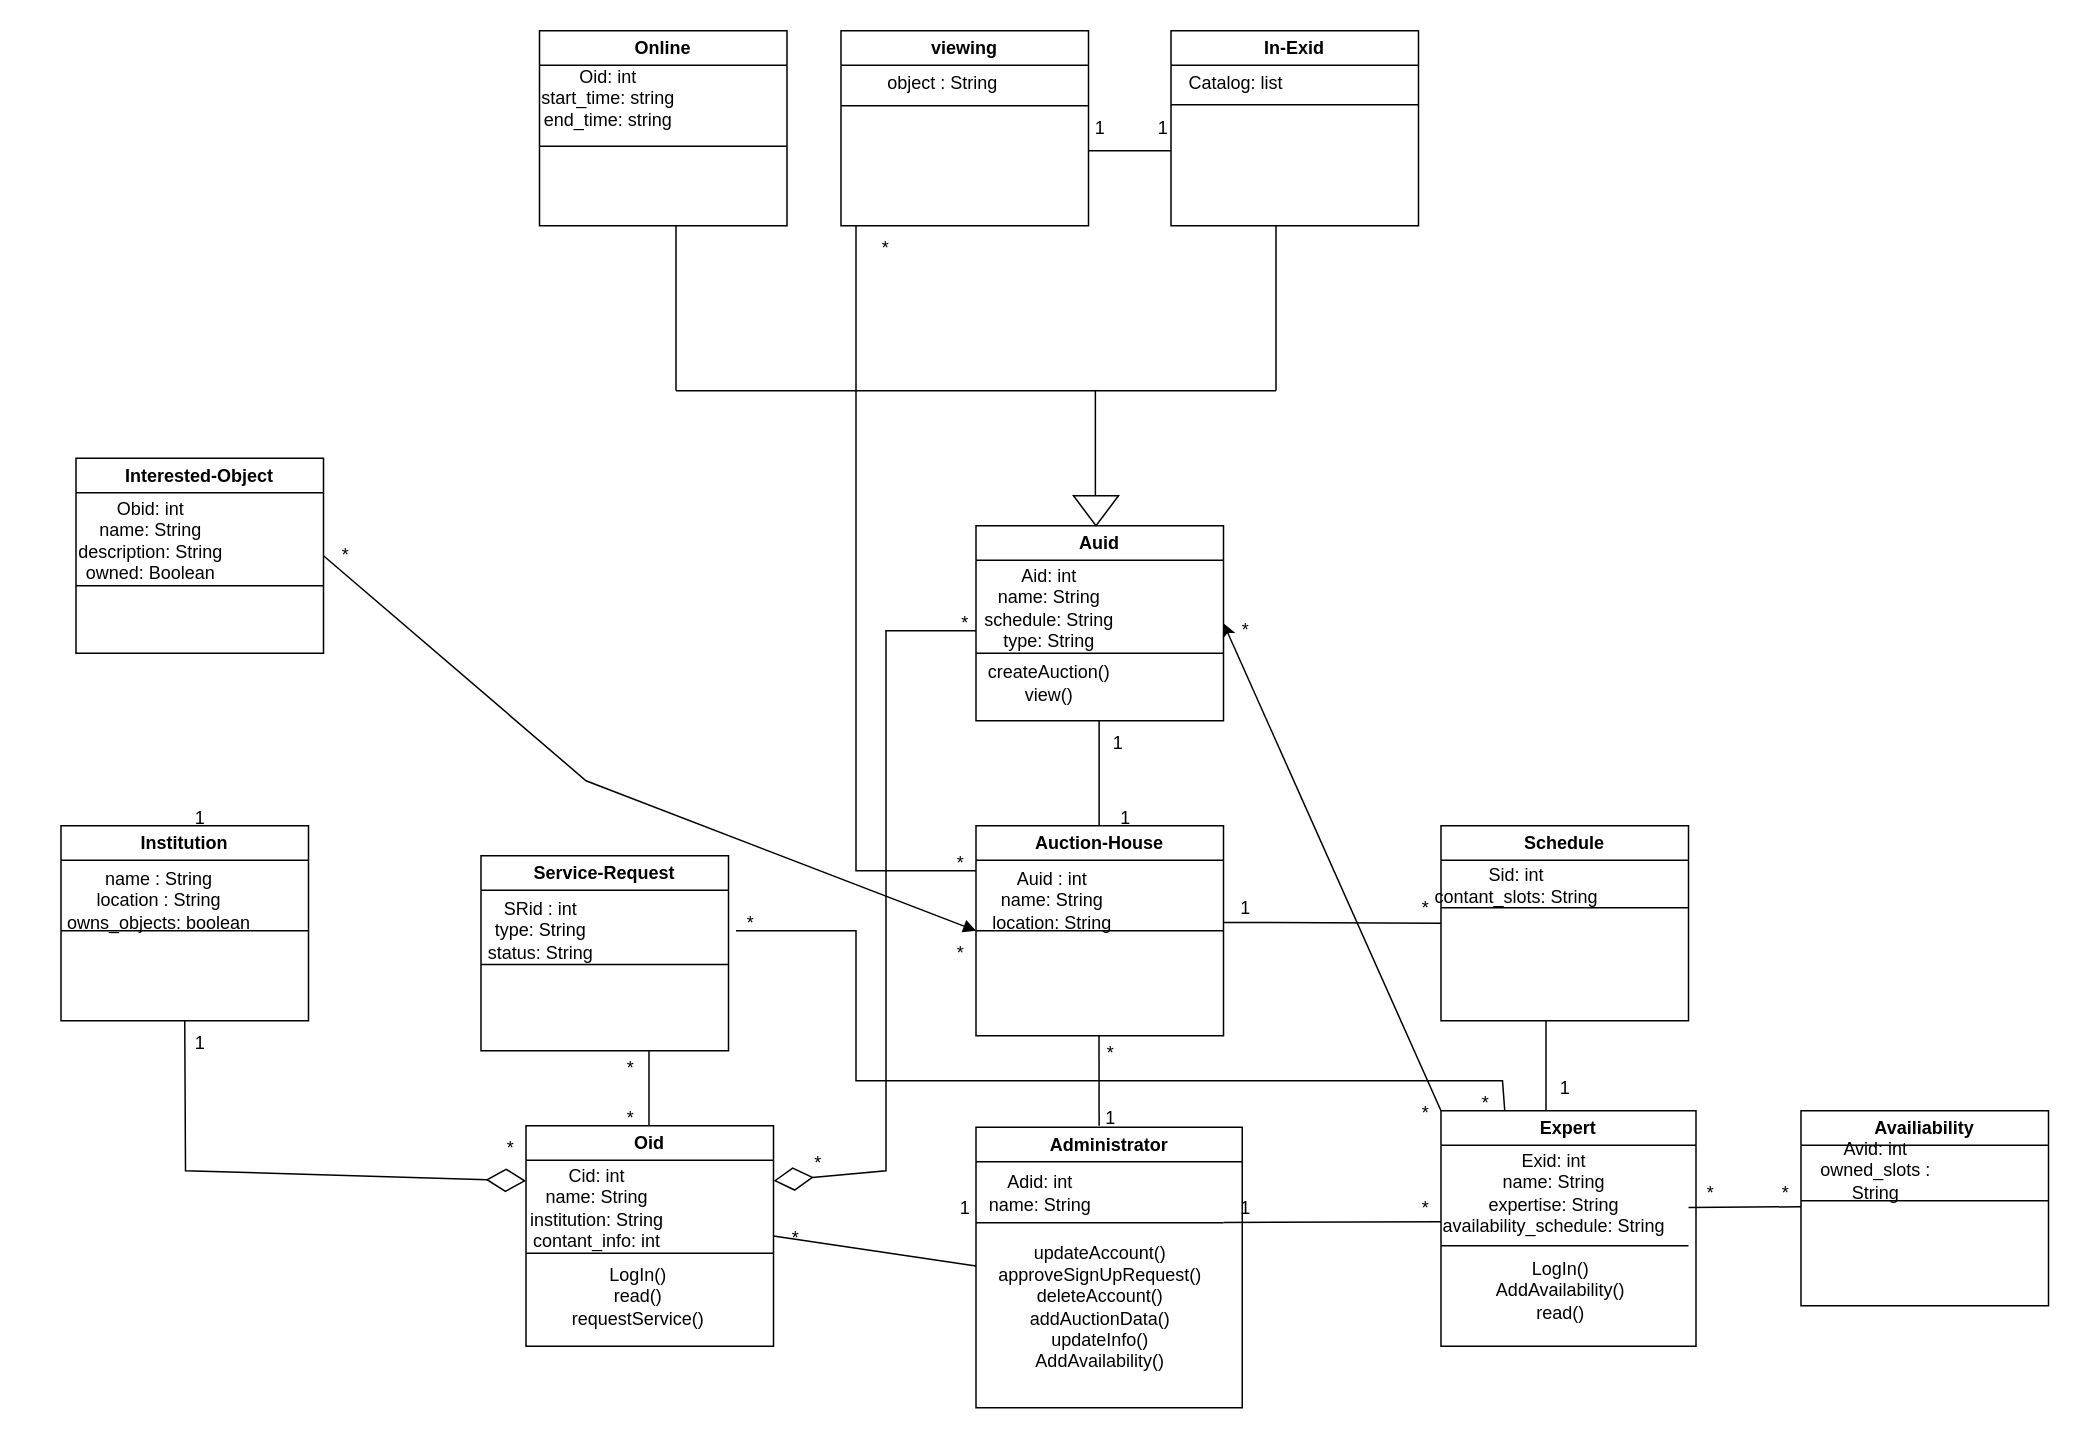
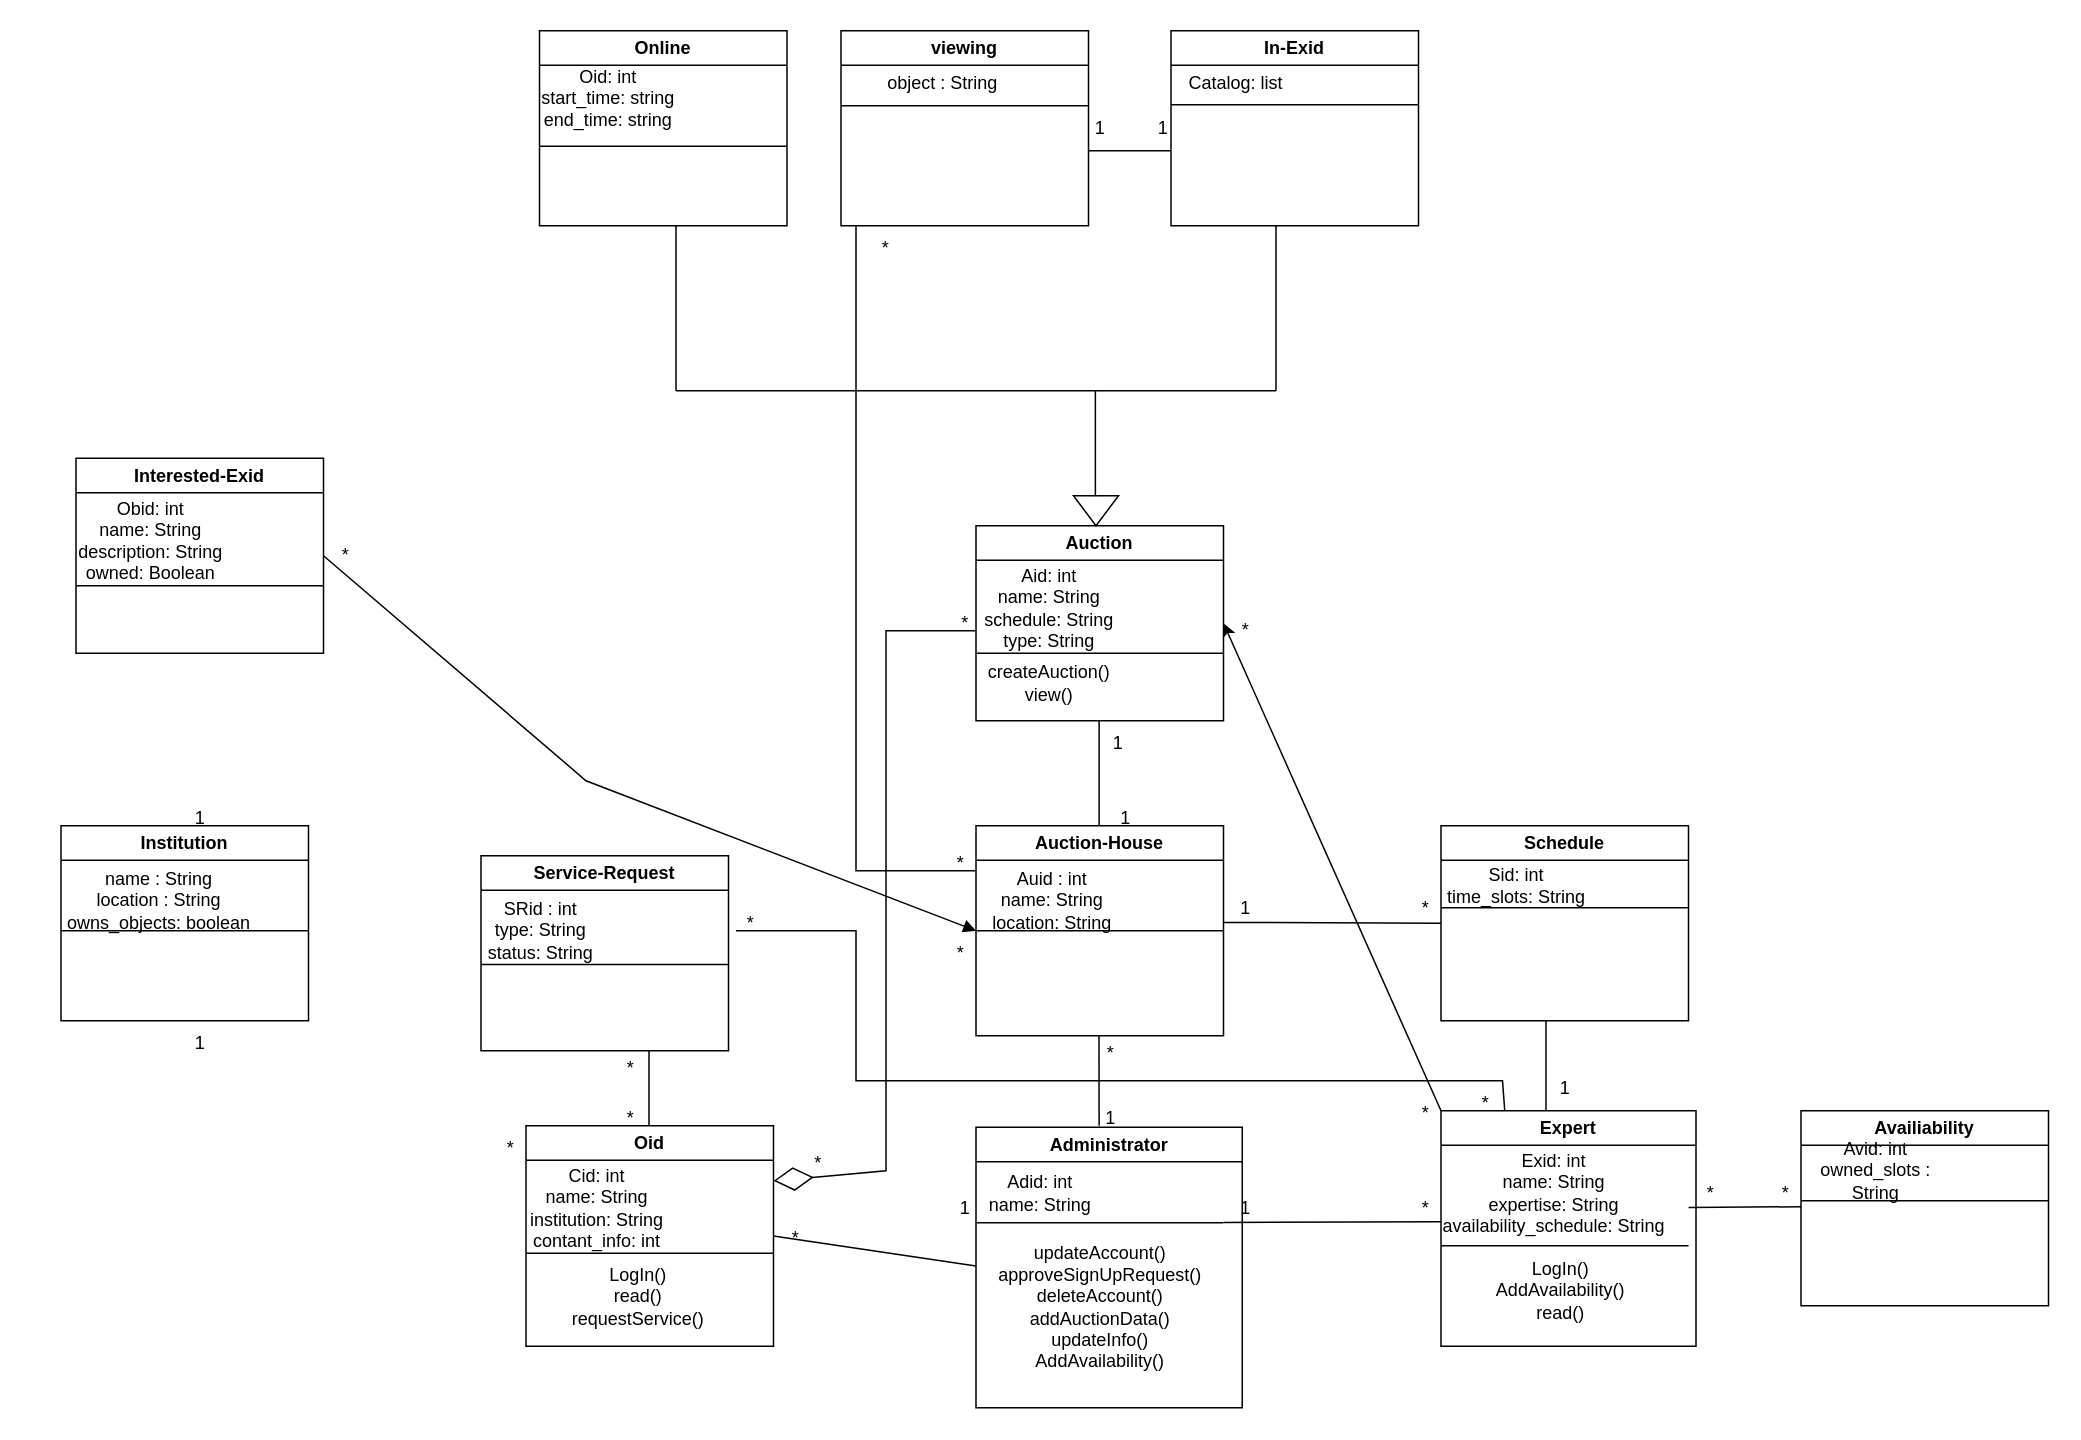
(200, 476) -> (200, 476)
(1100, 544) -> (1100, 544)
(1517, 886) -> (1517, 886)
(261, 1173) -> none
